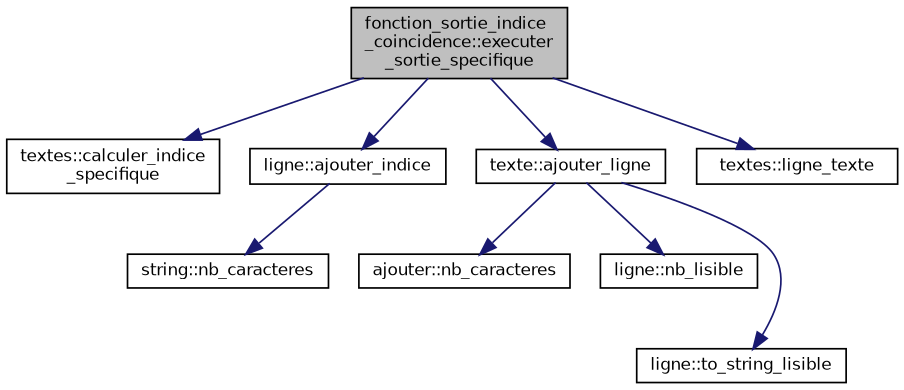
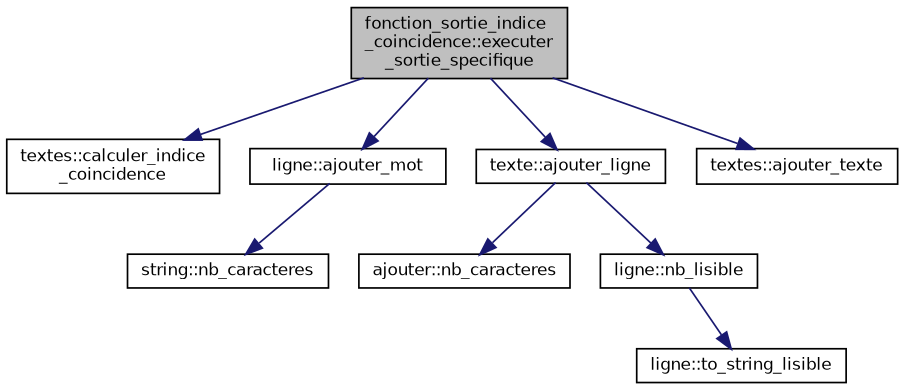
(113, 166) -> (113, 166)
(348, 166) -> (348, 166)
(797, 166) -> (797, 166)
(740, 229) -> (705, 311)
